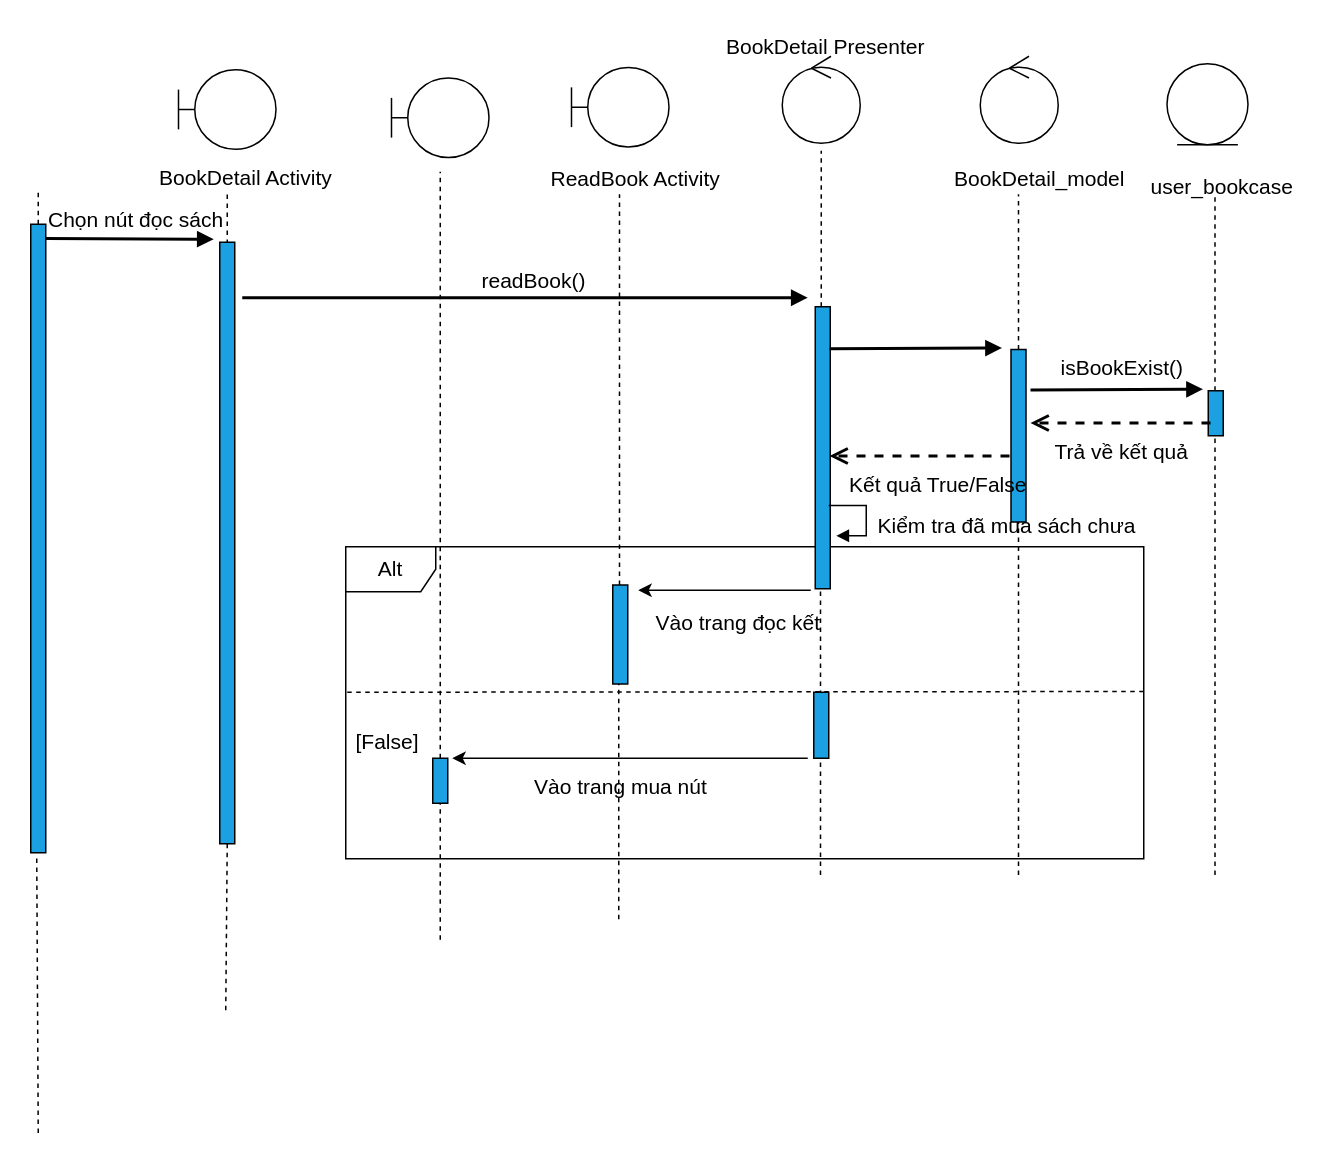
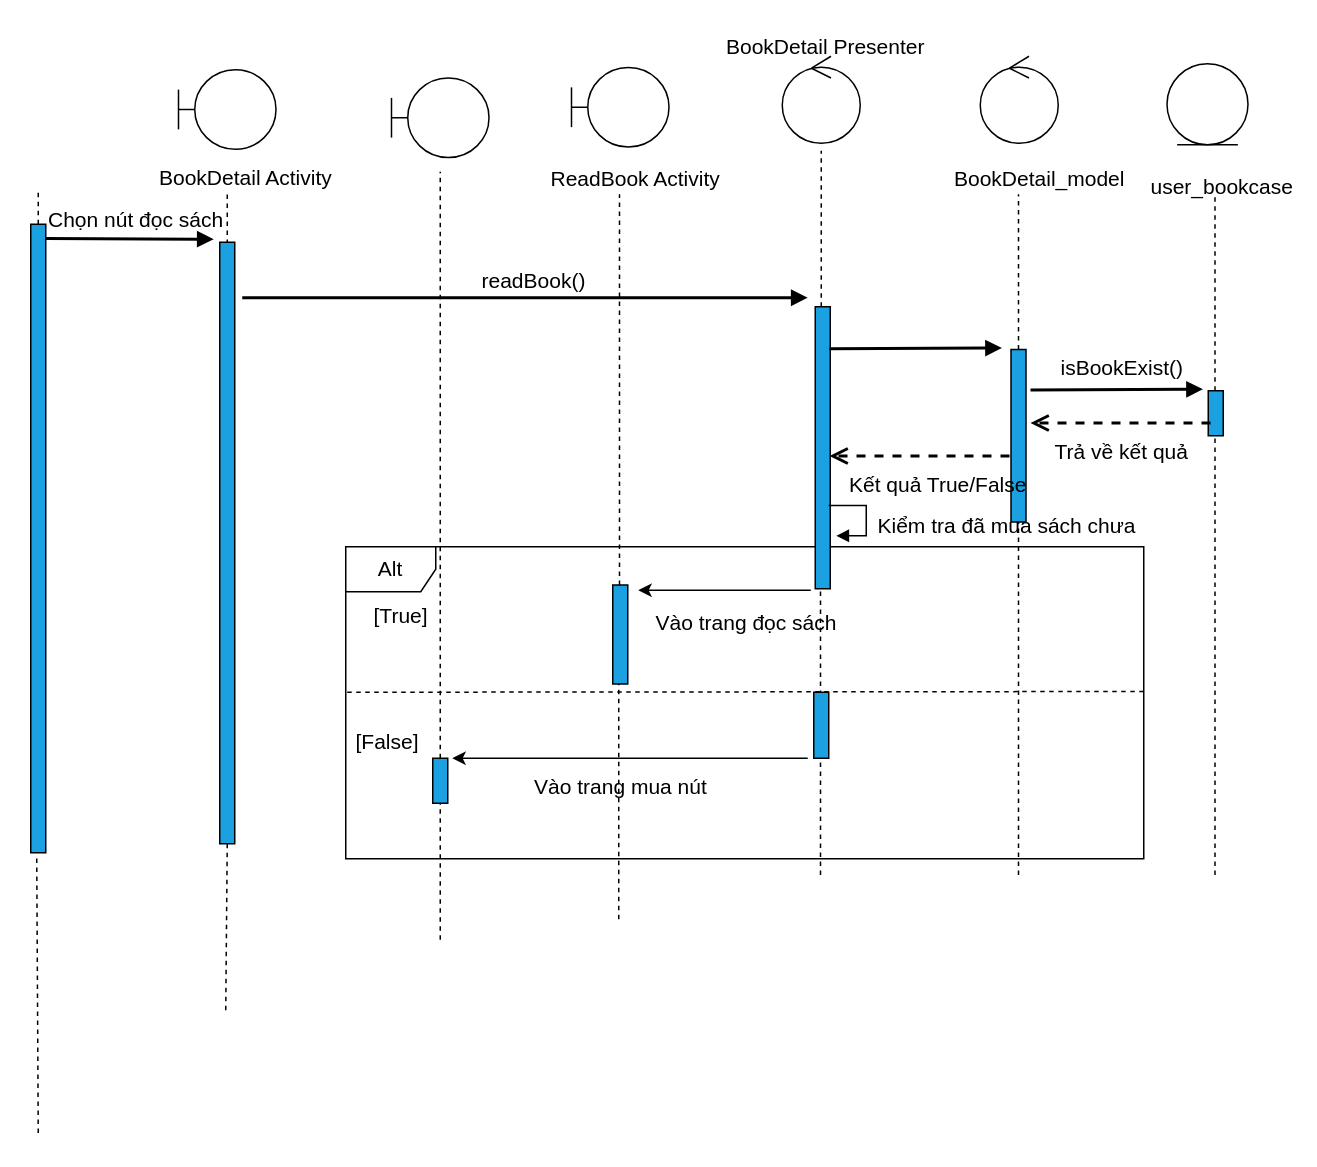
none -> (402, 610)
(748, 624) -> (754, 624)
